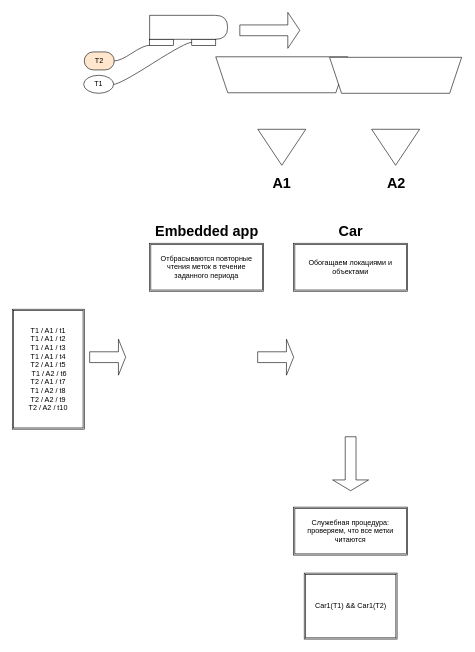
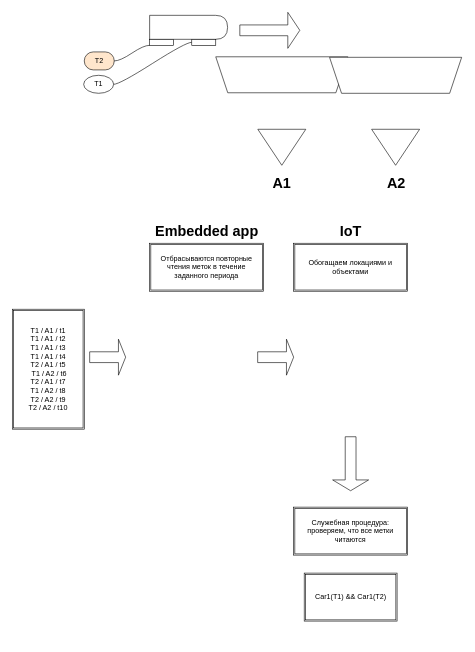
(351, 231) -> (351, 231)
(351, 606) -> (351, 597)
